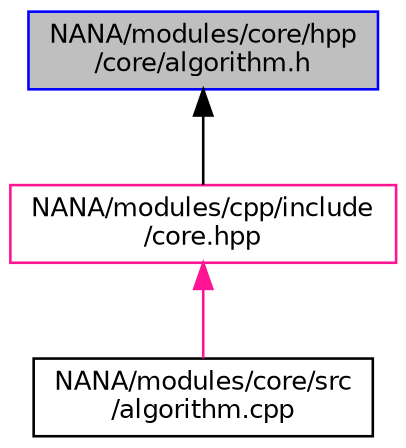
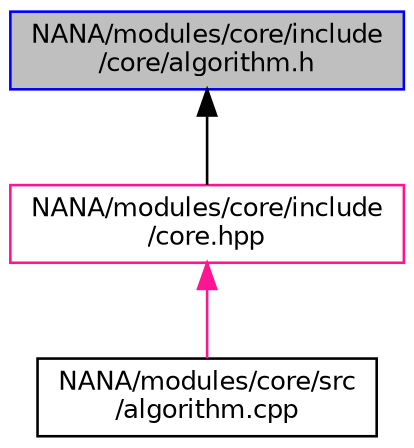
(203, 50) -> (207, 50)
(203, 224) -> (207, 224)
